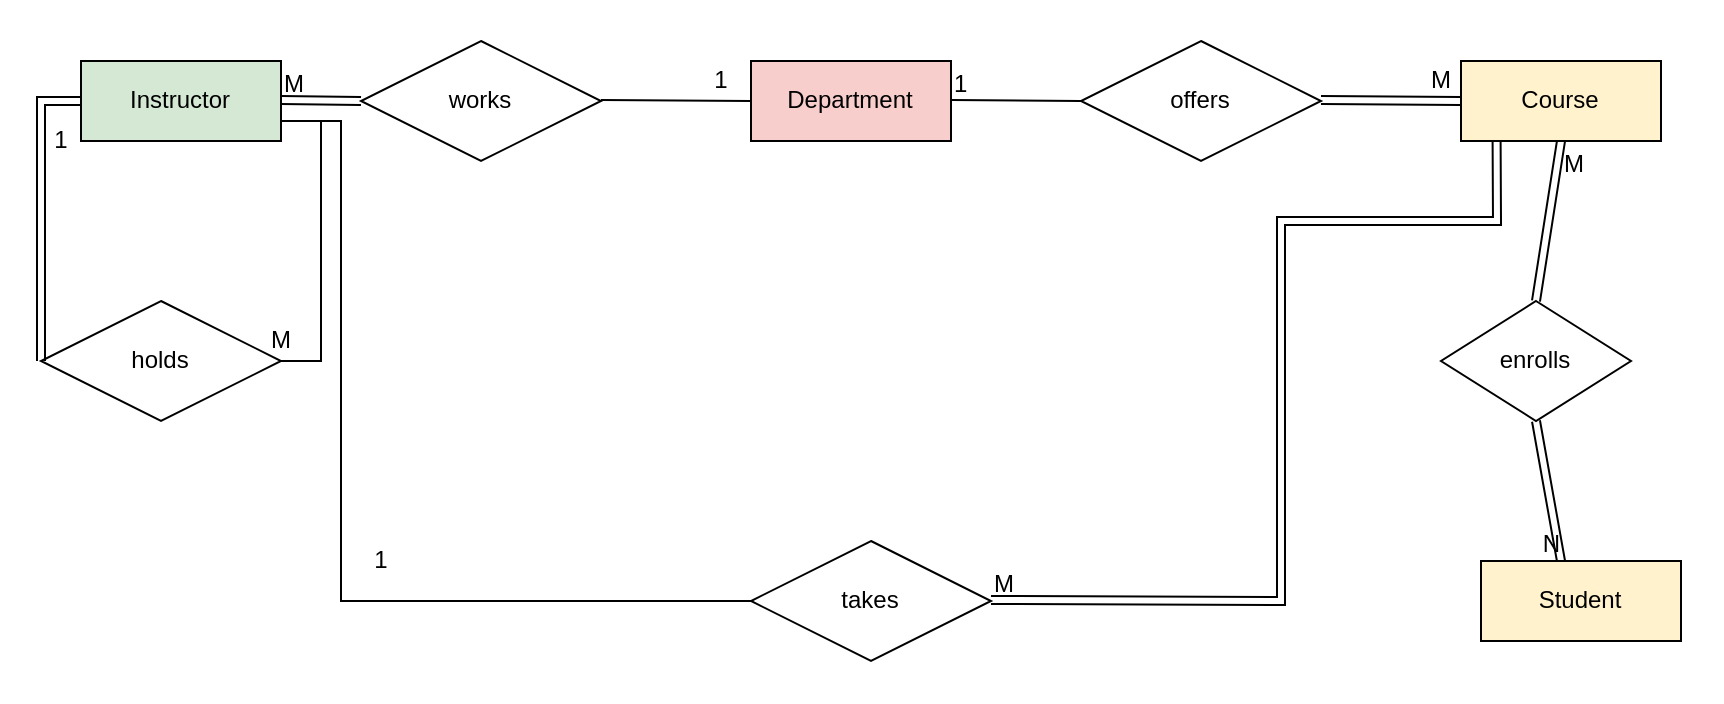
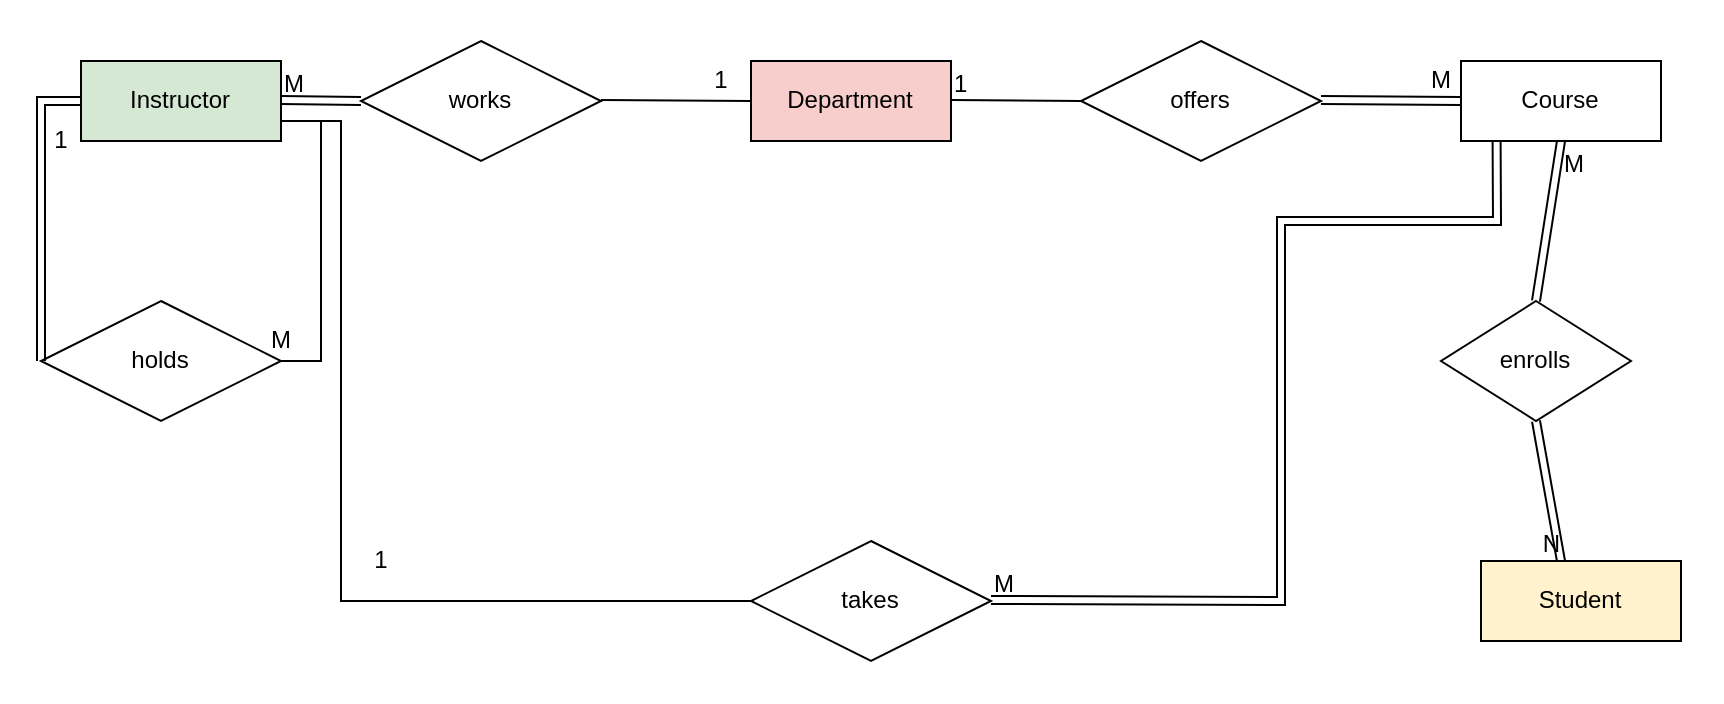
(1561, 101) -> (1561, 101)
